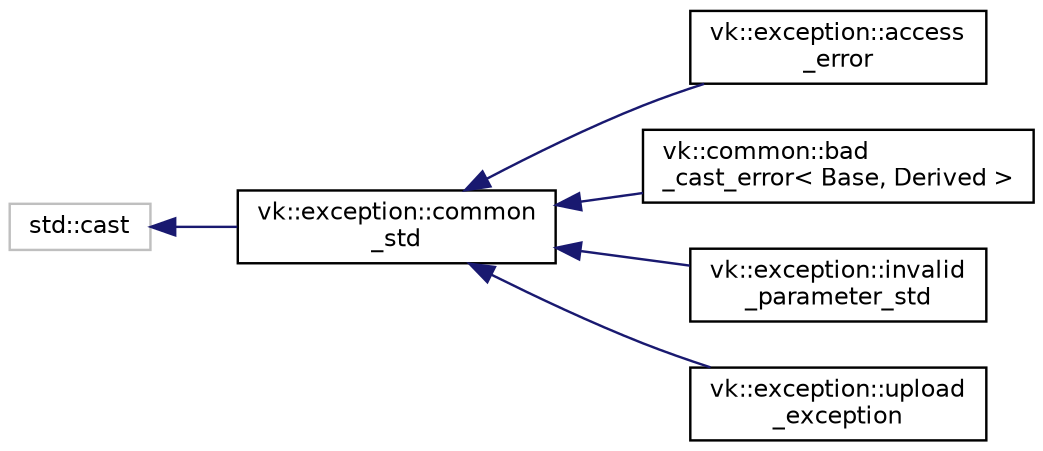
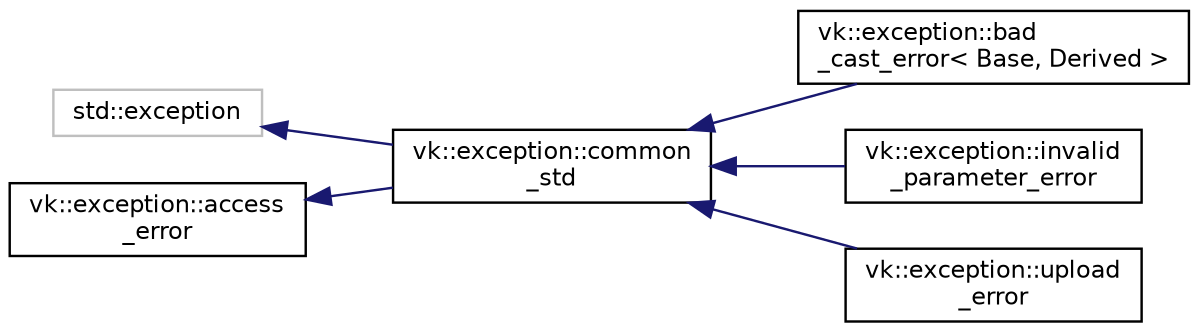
(593, 127) -> (362, 192)
(838, 166) -> (994, 47)
(80, 227) -> (158, 113)
(838, 285) -> (994, 166)
(838, 404) -> (994, 285)
